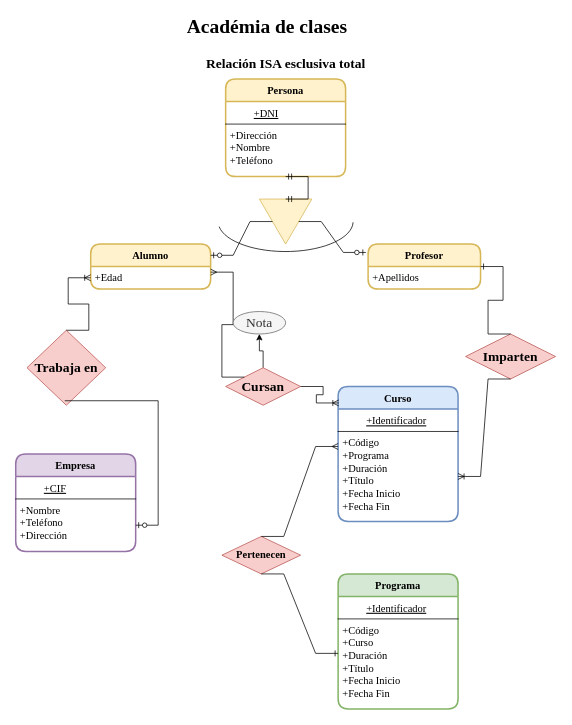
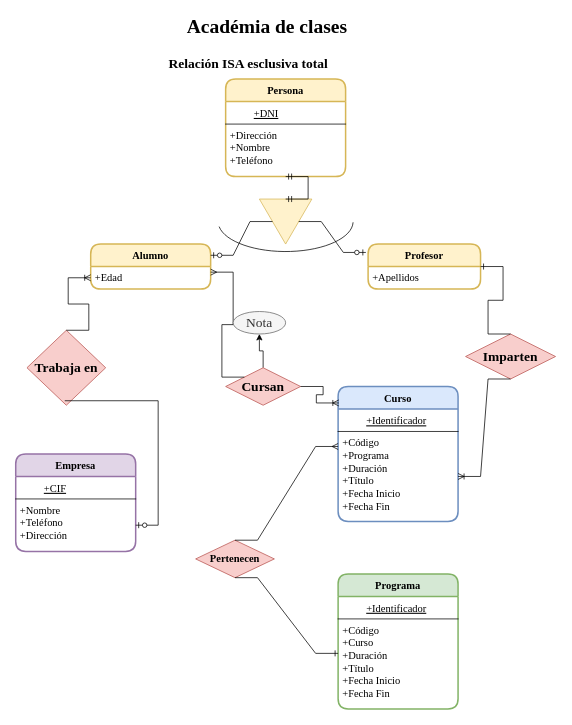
(285, 64) -> (248, 64)
(261, 555) -> (235, 559)
